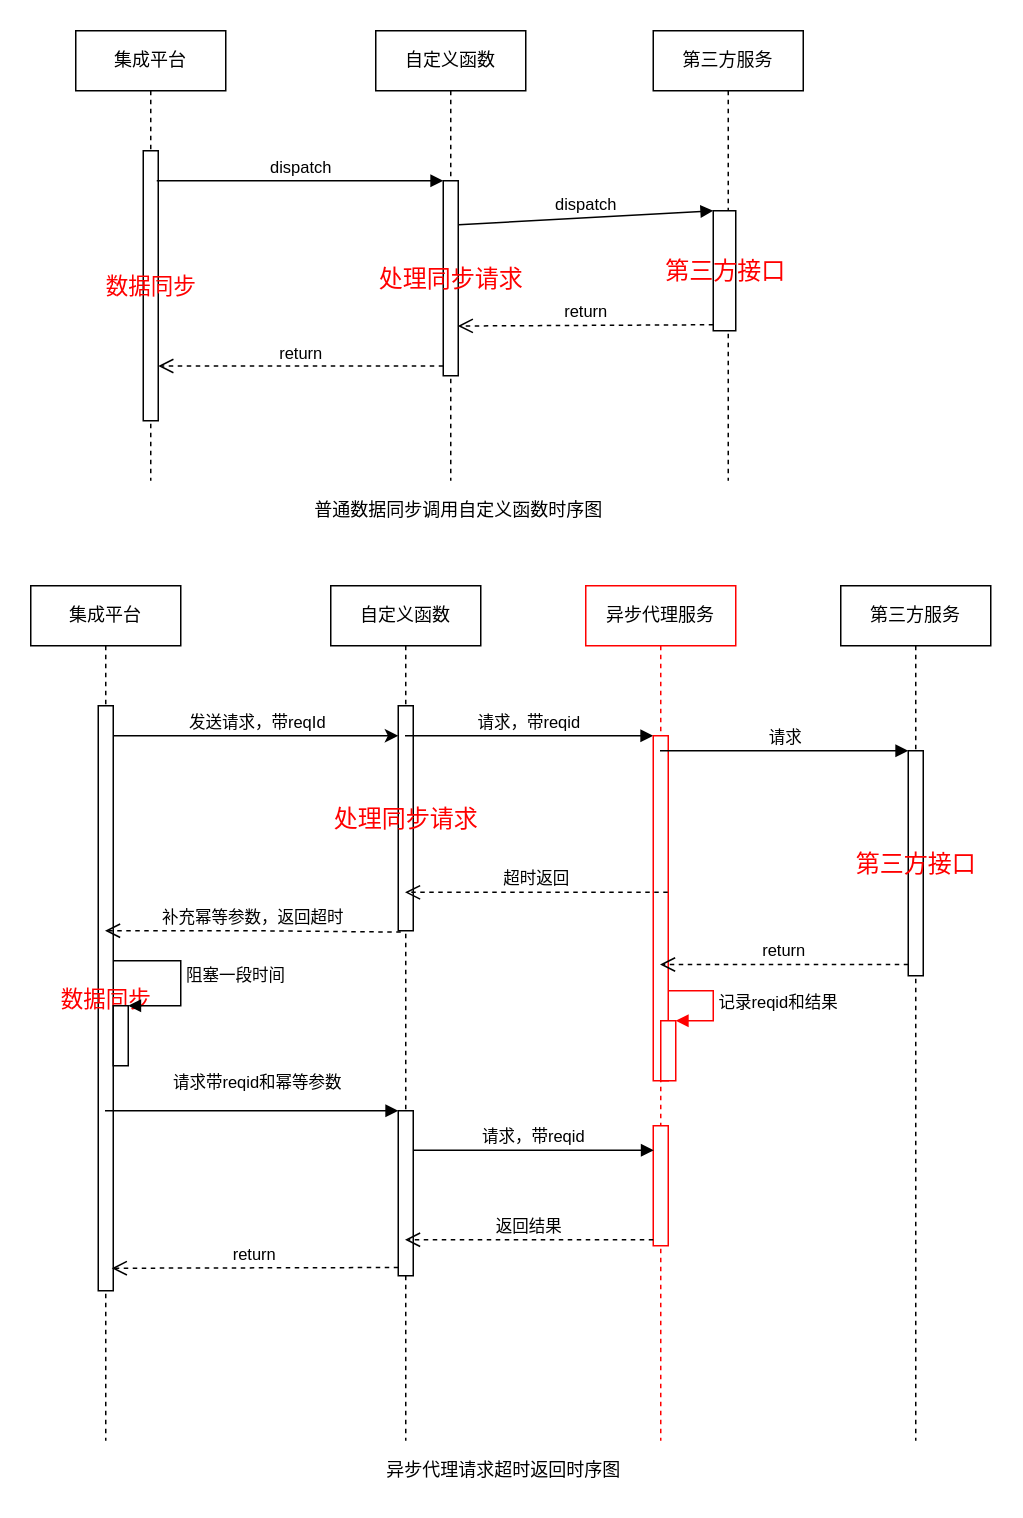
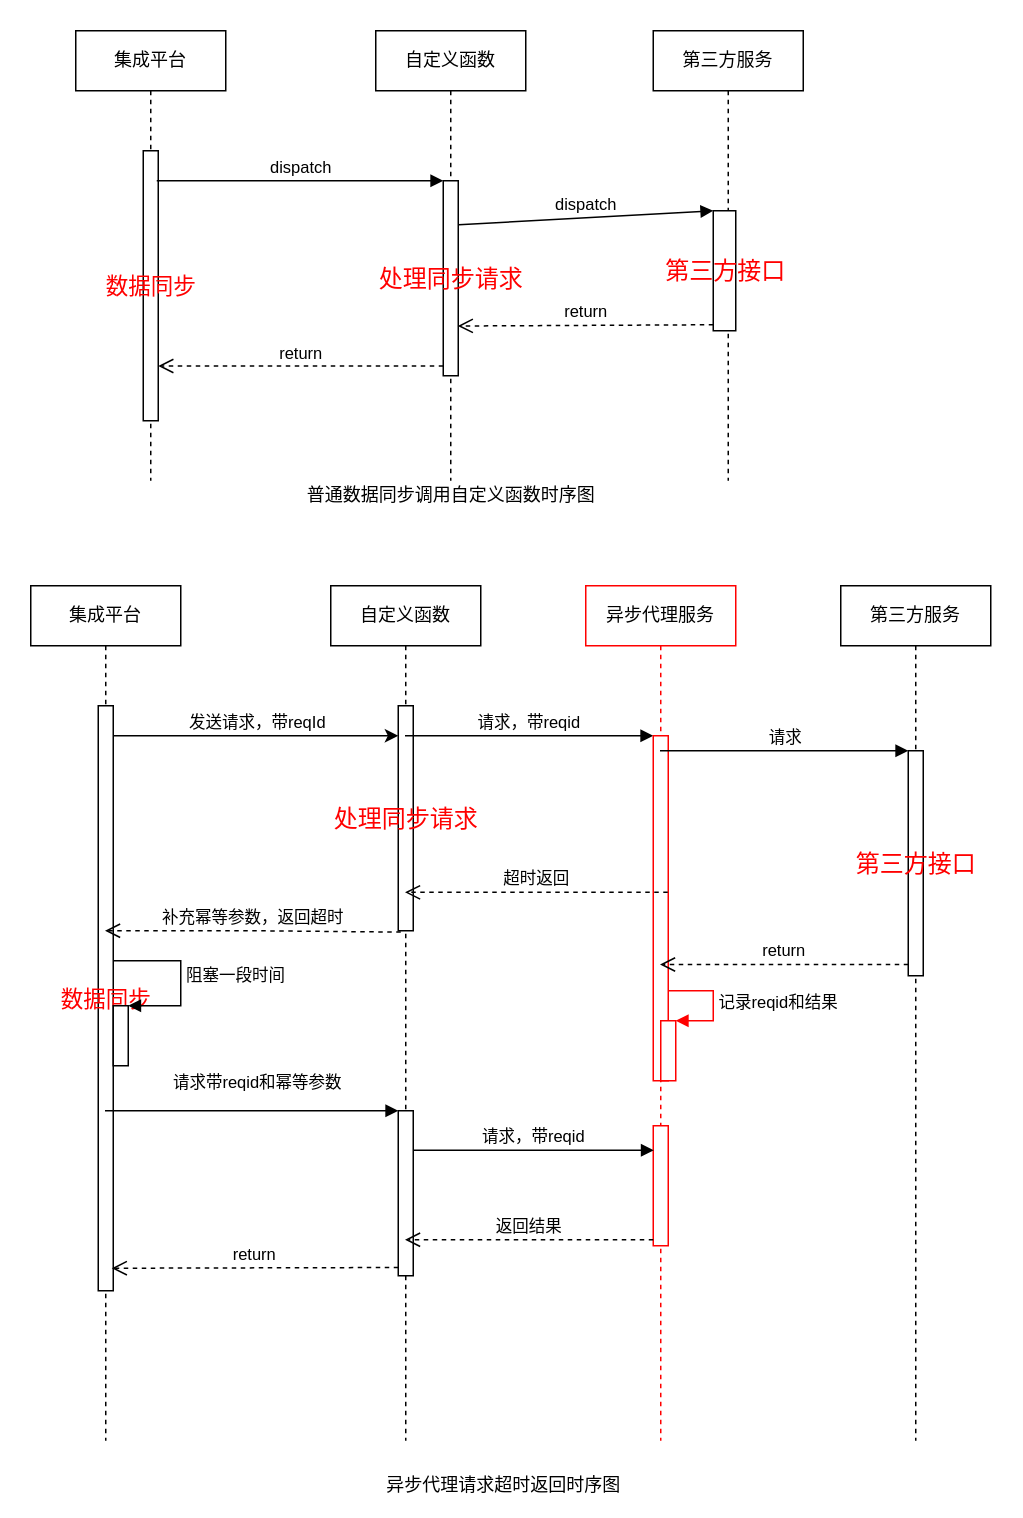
(458, 511) -> (451, 496)
(503, 1471) -> (503, 1486)
